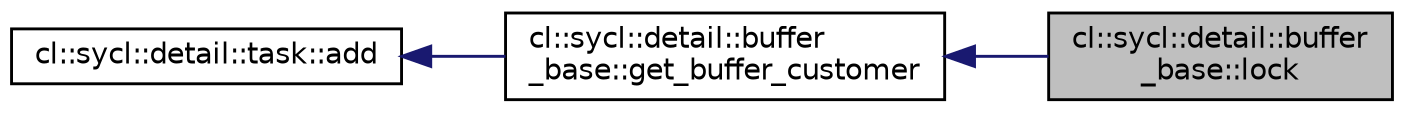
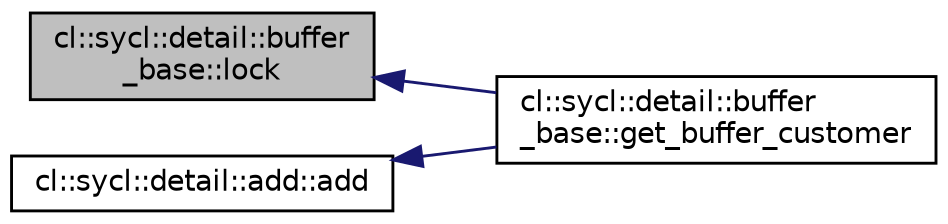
(207, 56) -> (202, 183)
(1012, 56) -> (450, 87)
